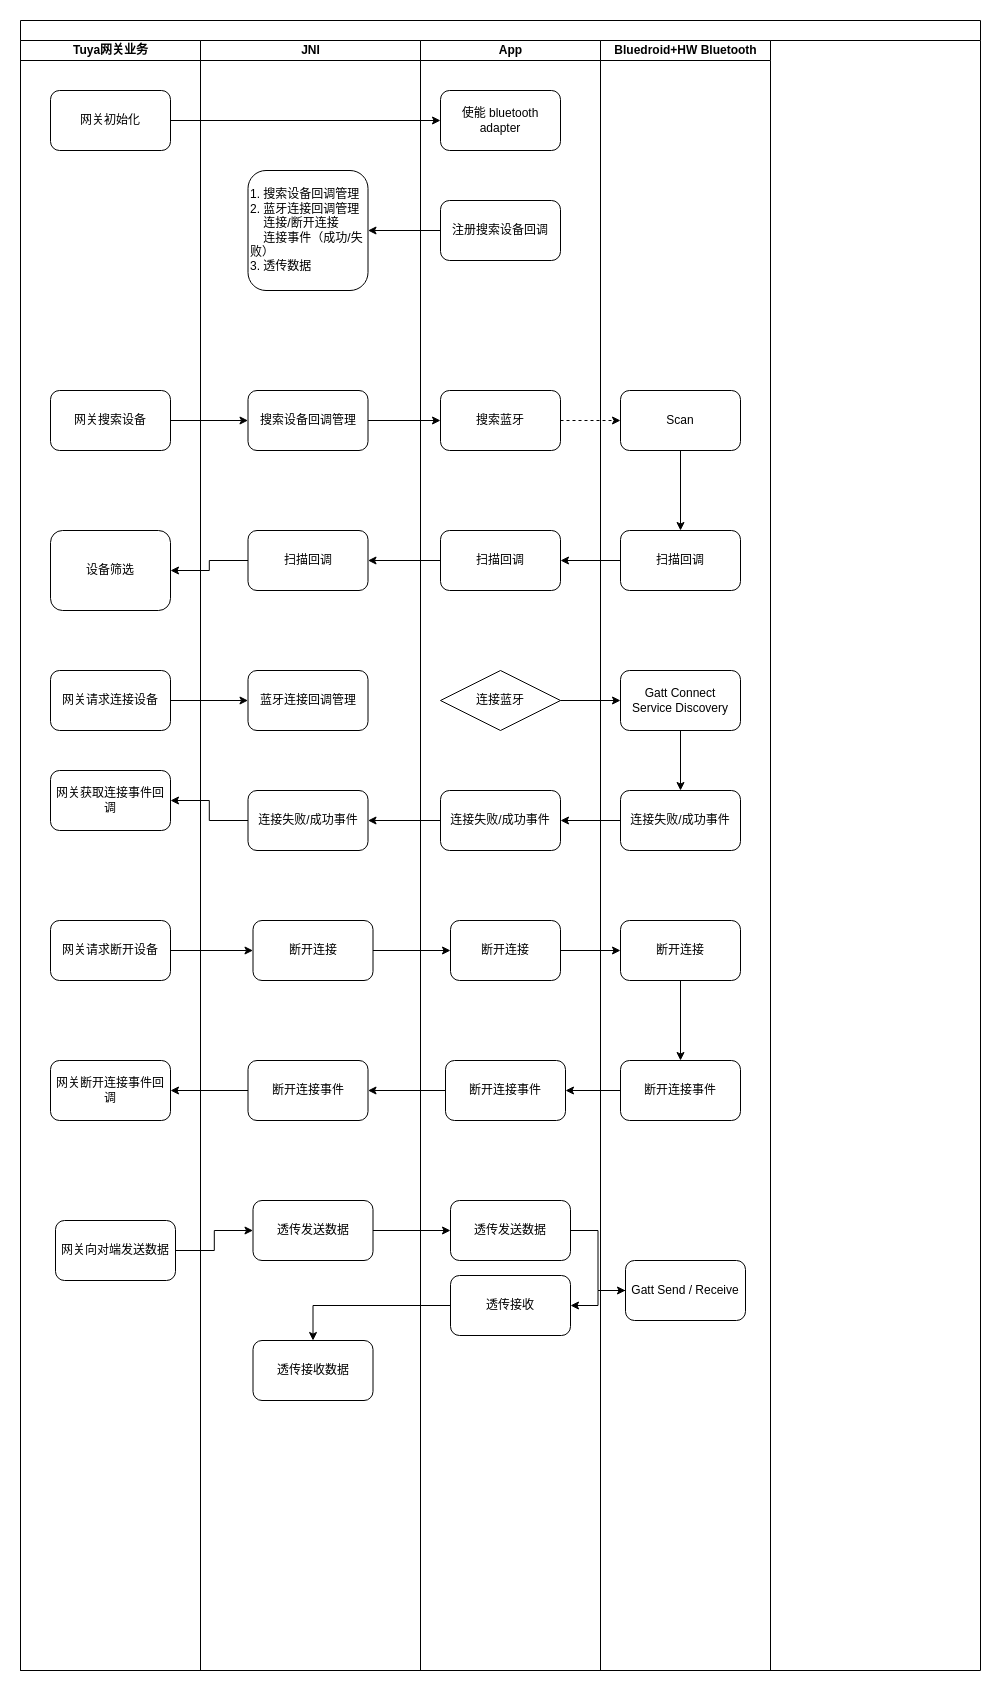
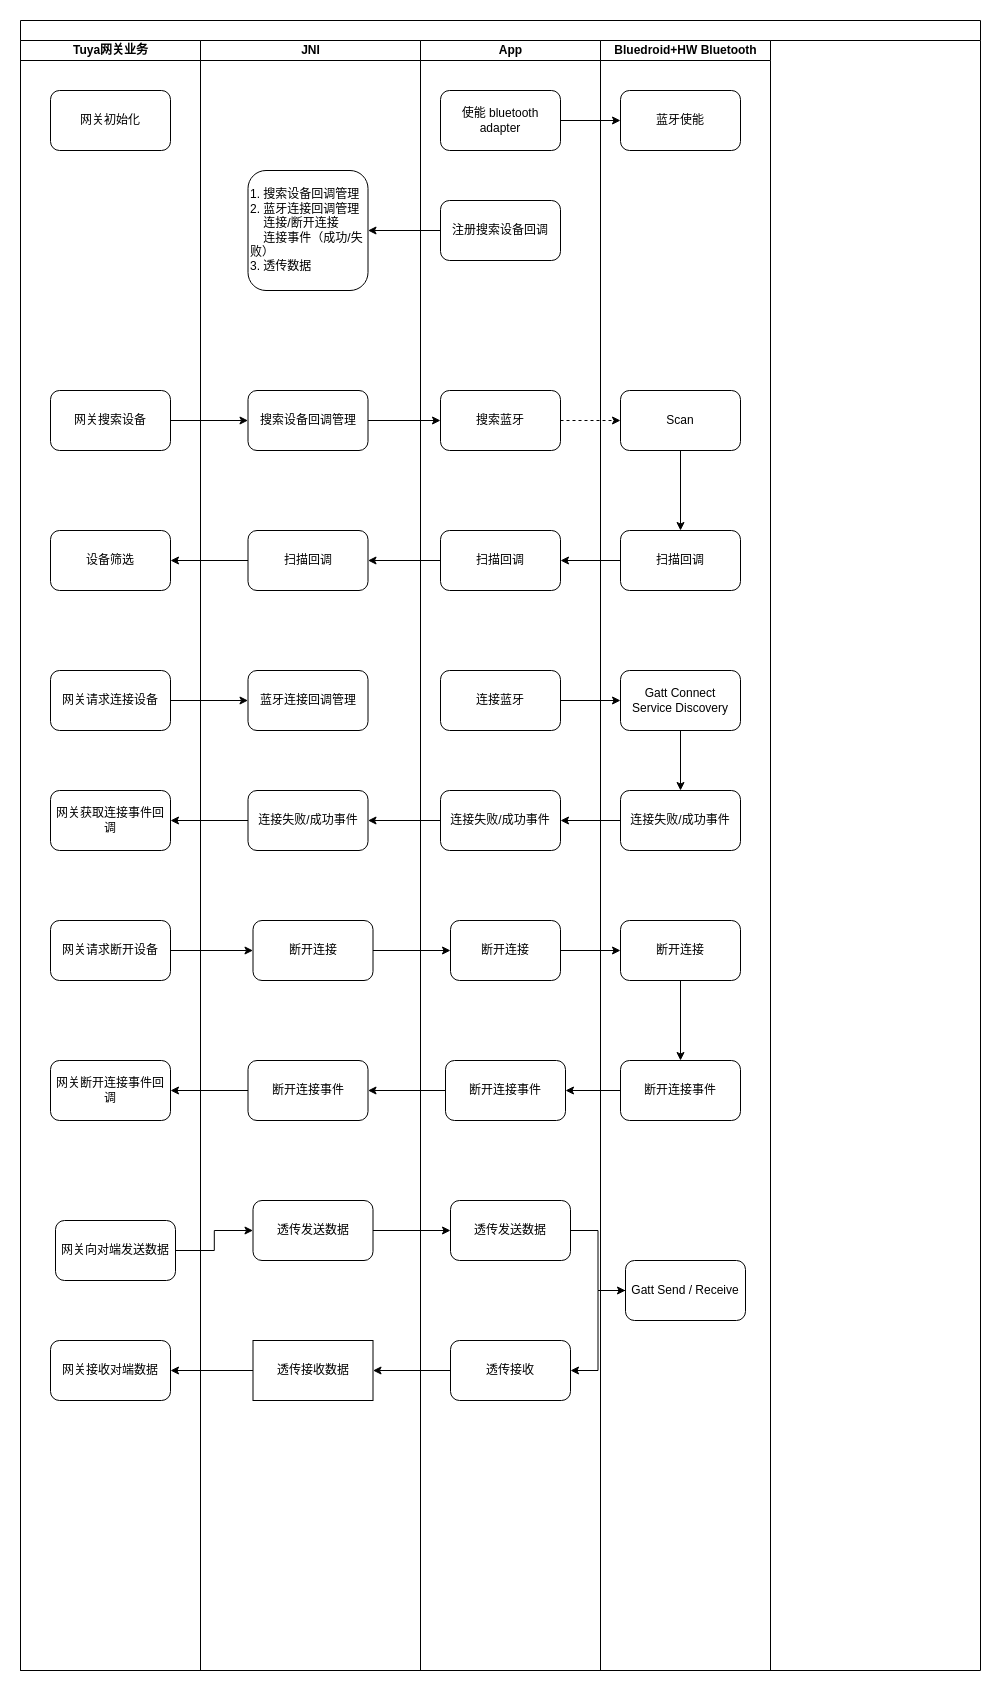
(302, 121) -> none
none -> (587, 121)
none -> (681, 121)
(111, 571) -> (111, 561)
(501, 701) -> (501, 701)
(111, 801) -> (111, 821)
(511, 1306) -> (511, 1371)
none -> (111, 1371)
none -> (215, 1371)
(313, 1371) -> (313, 1371)
